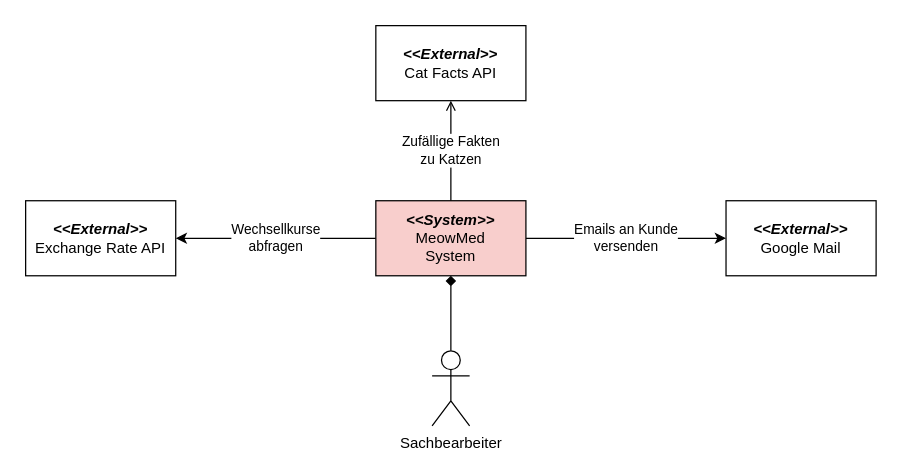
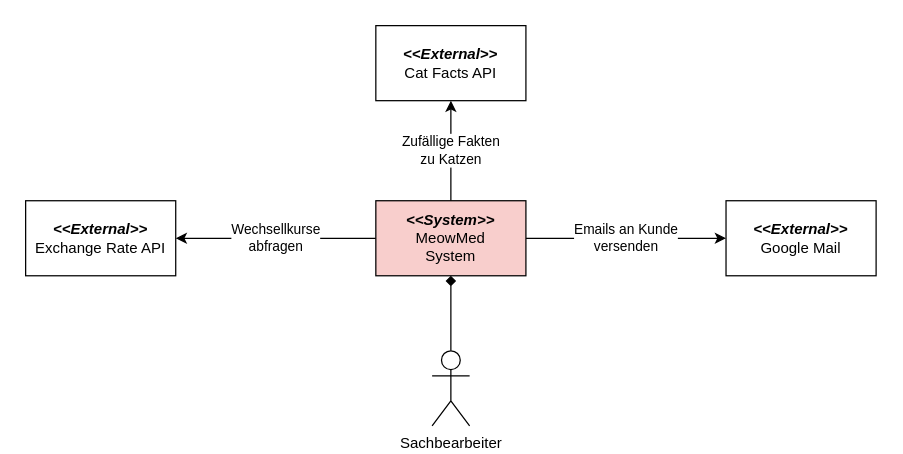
(451, 108) -> (451, 111)
